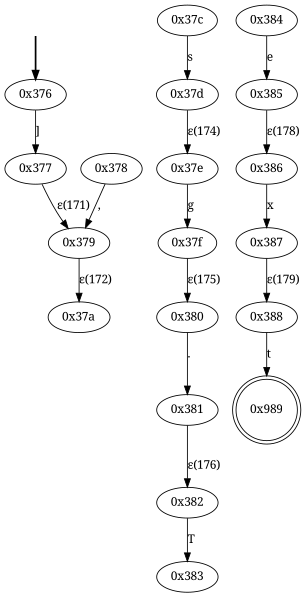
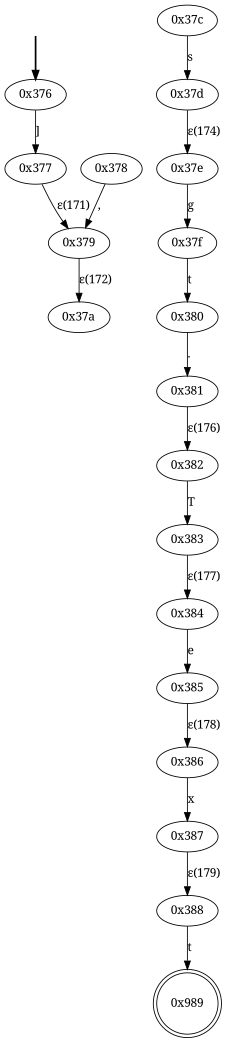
(204, 280) -> (190, 280)
none -> (187, 573)
